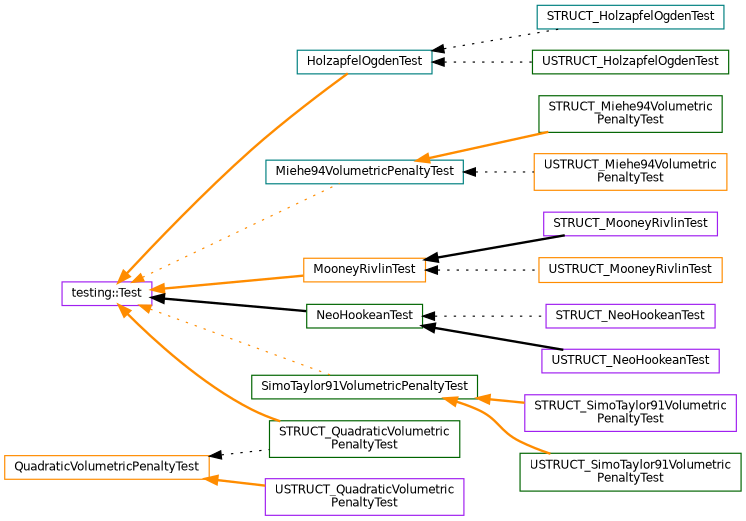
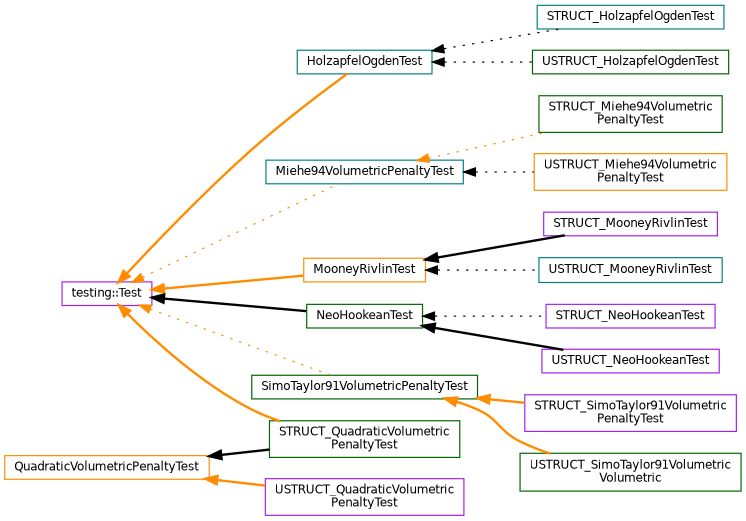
(489, 145) -> (489, 145)
(631, 270) -> (631, 270)
(245, 452) -> (245, 452)
(631, 472) -> (631, 472)
